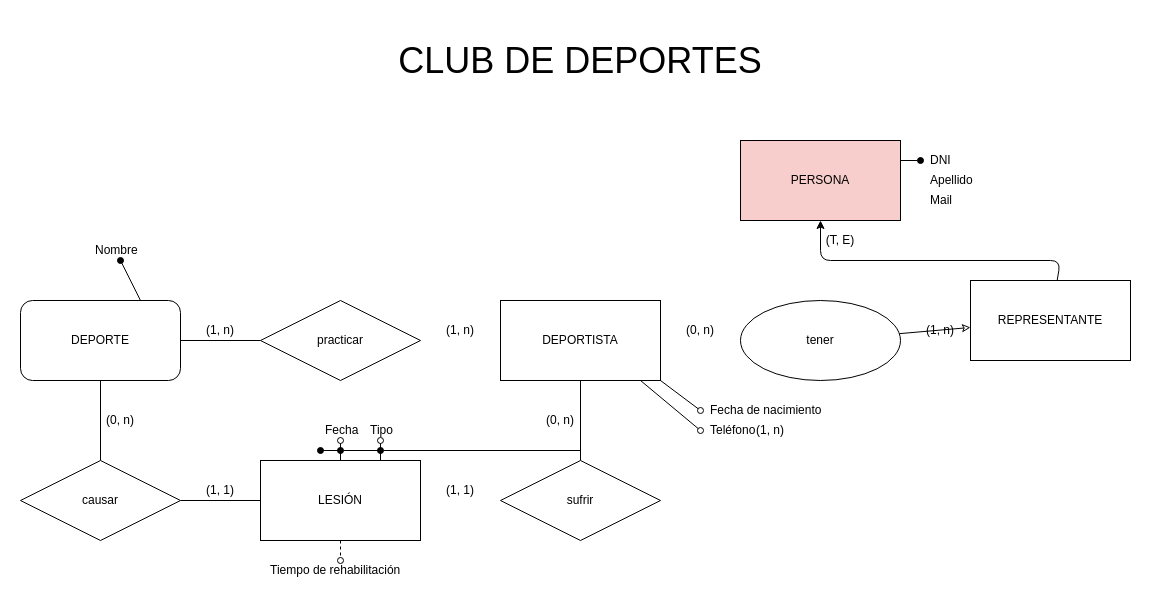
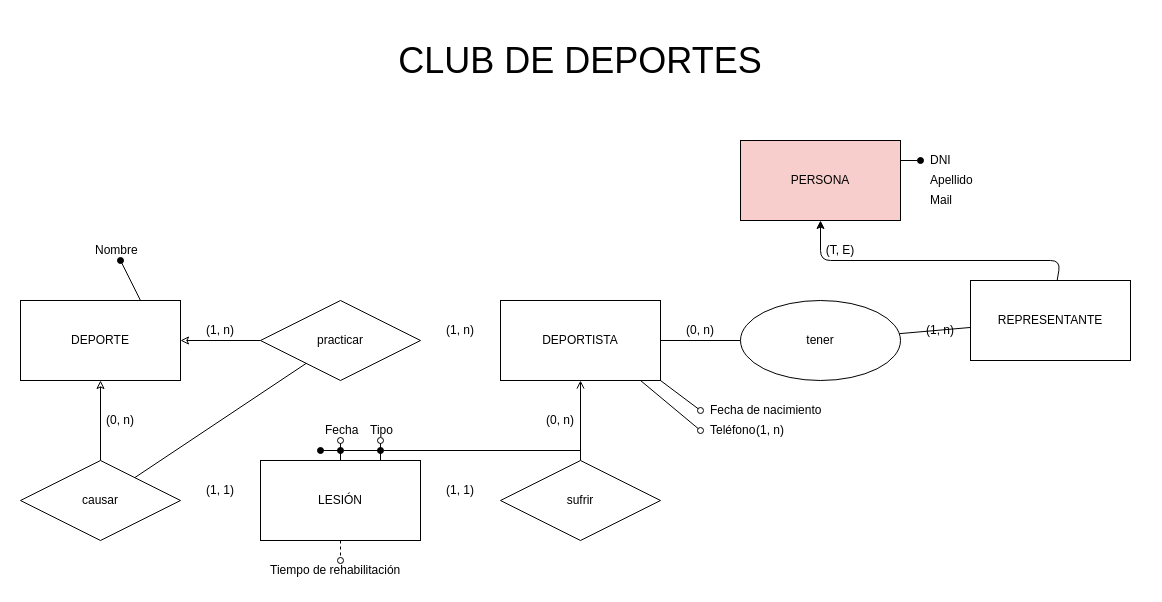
(841, 241) -> (841, 251)
(962, 328) -> (965, 328)
(101, 341) -> (101, 341)
(186, 341) -> (188, 341)
none -> (701, 341)
(101, 386) -> (101, 388)
(581, 386) -> (581, 386)
(221, 501) -> (221, 421)
